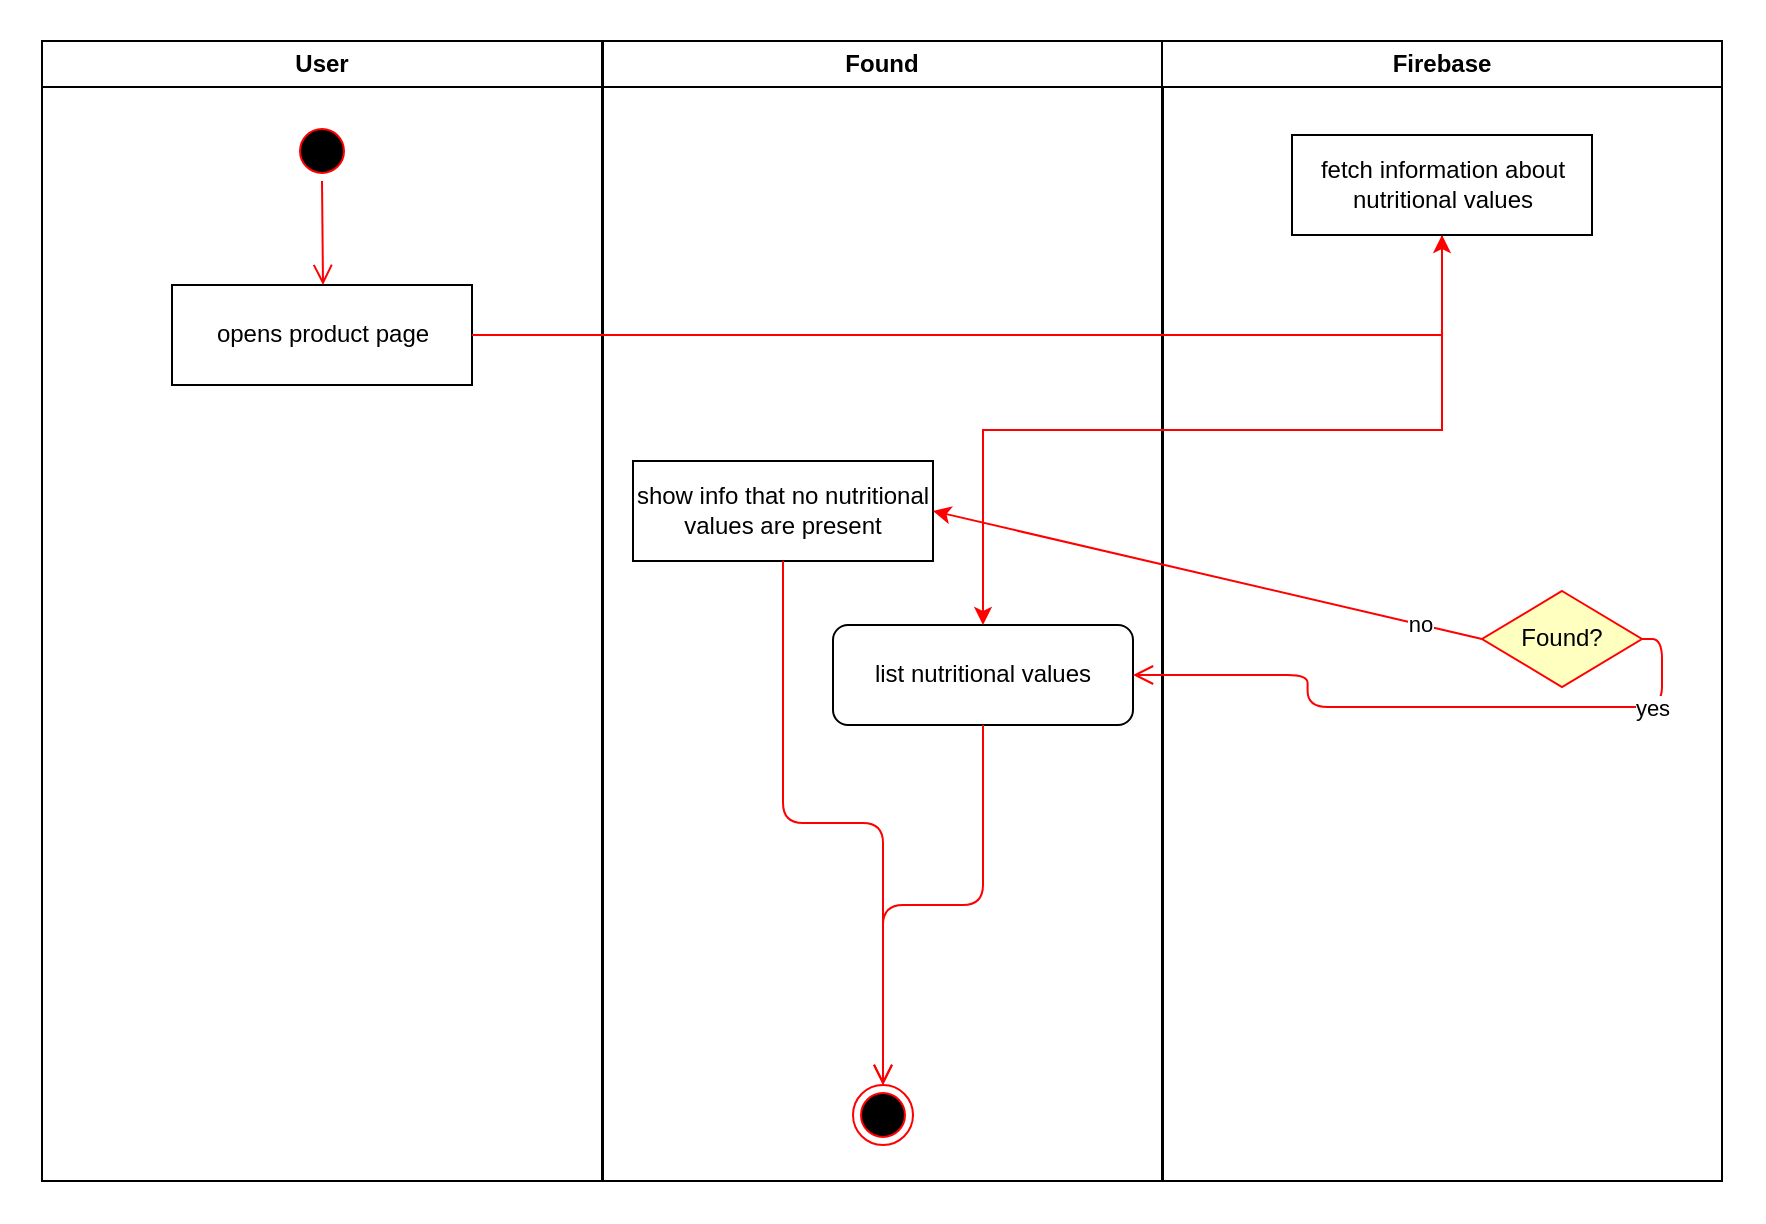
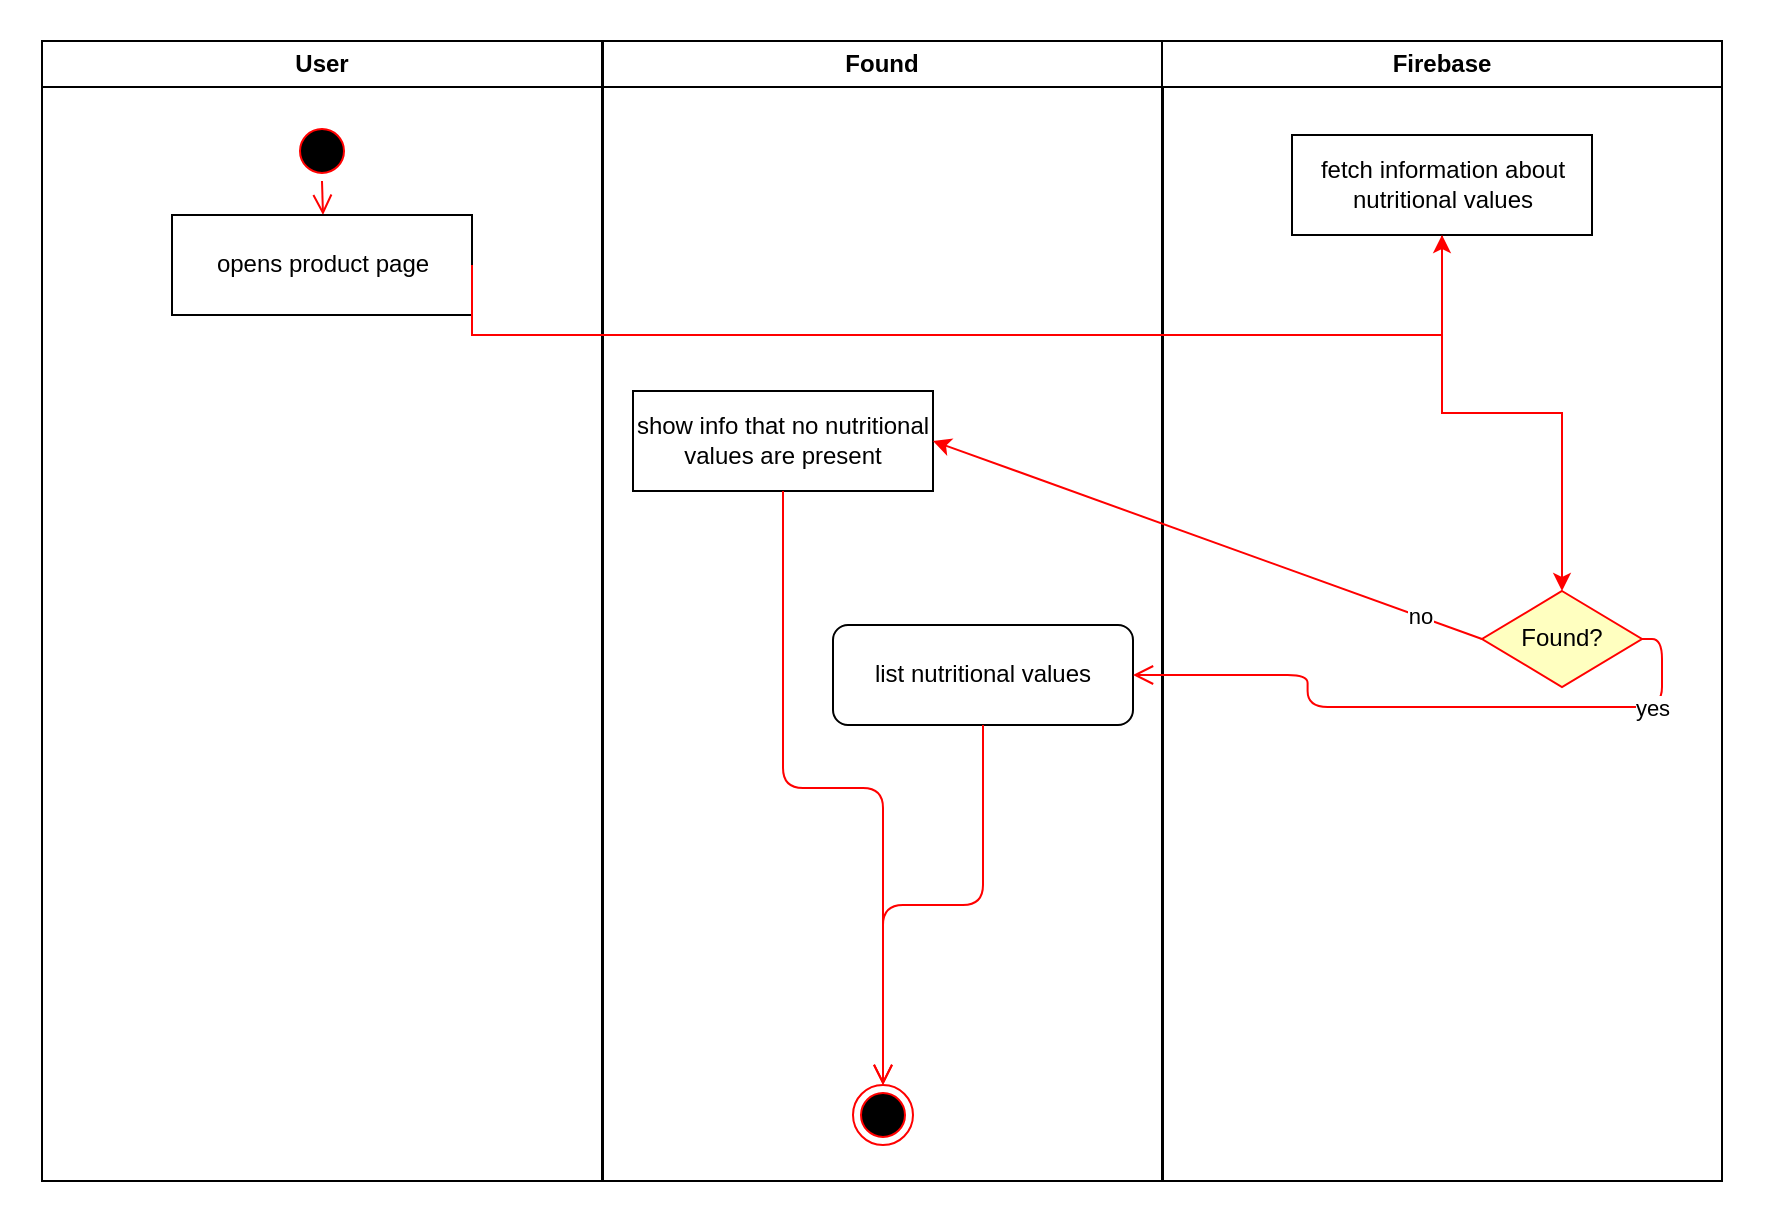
(322, 335) -> (322, 265)
(1132, 430) -> (1562, 434)
(783, 511) -> (783, 441)
